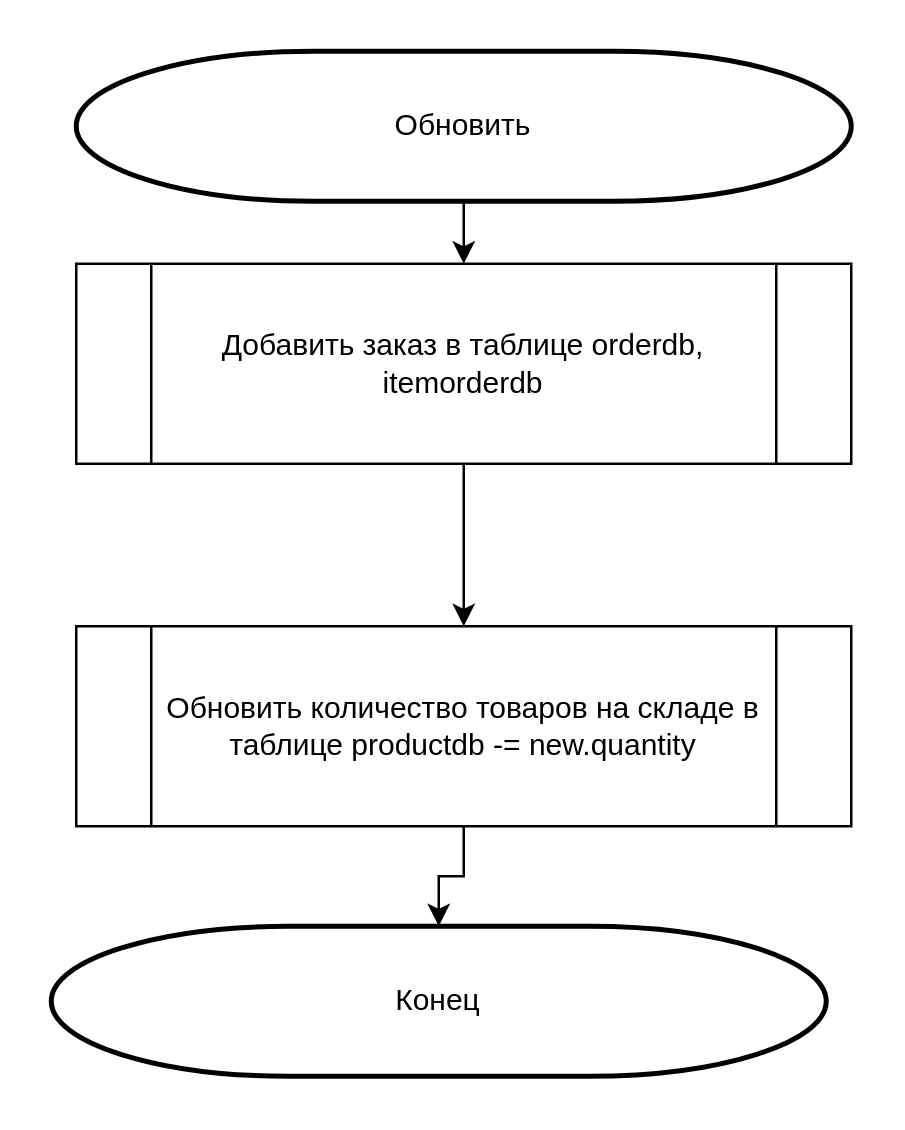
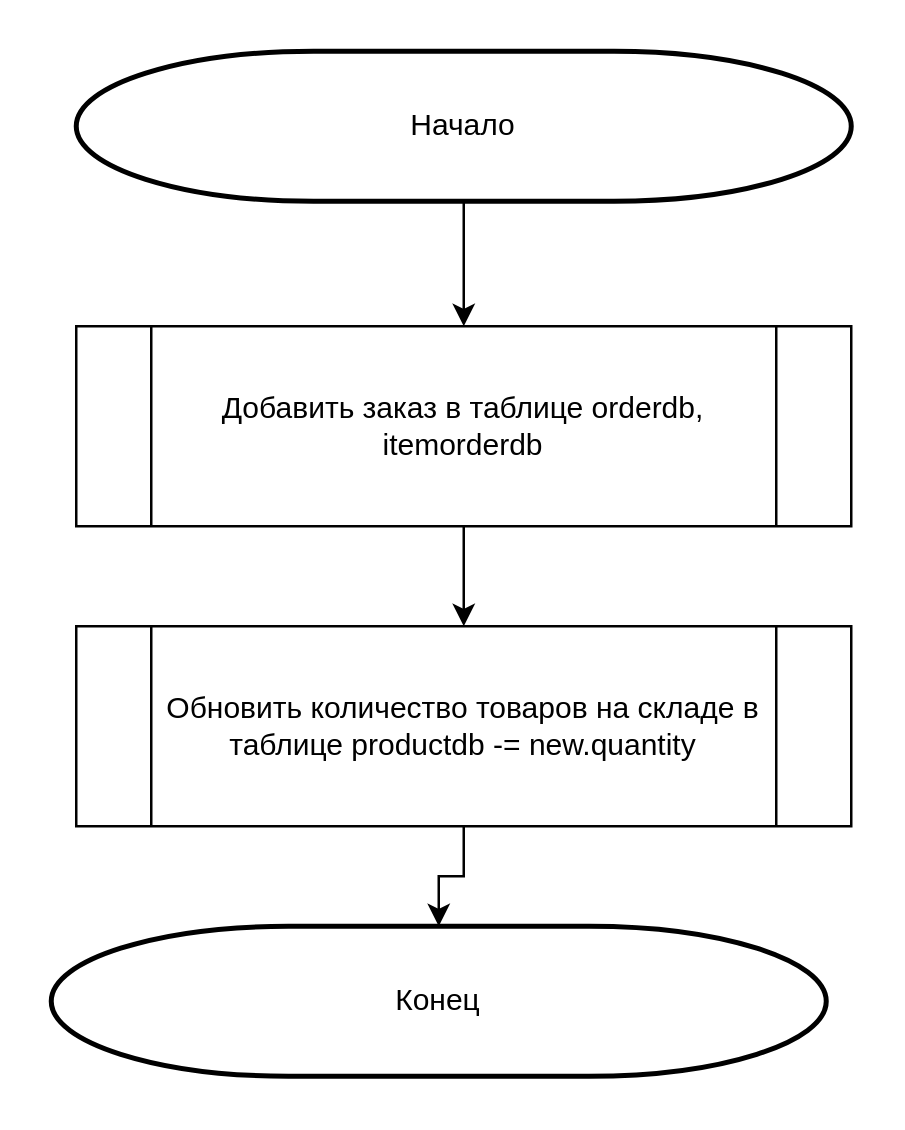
(464, 126) -> (464, 126)
(464, 364) -> (464, 426)
